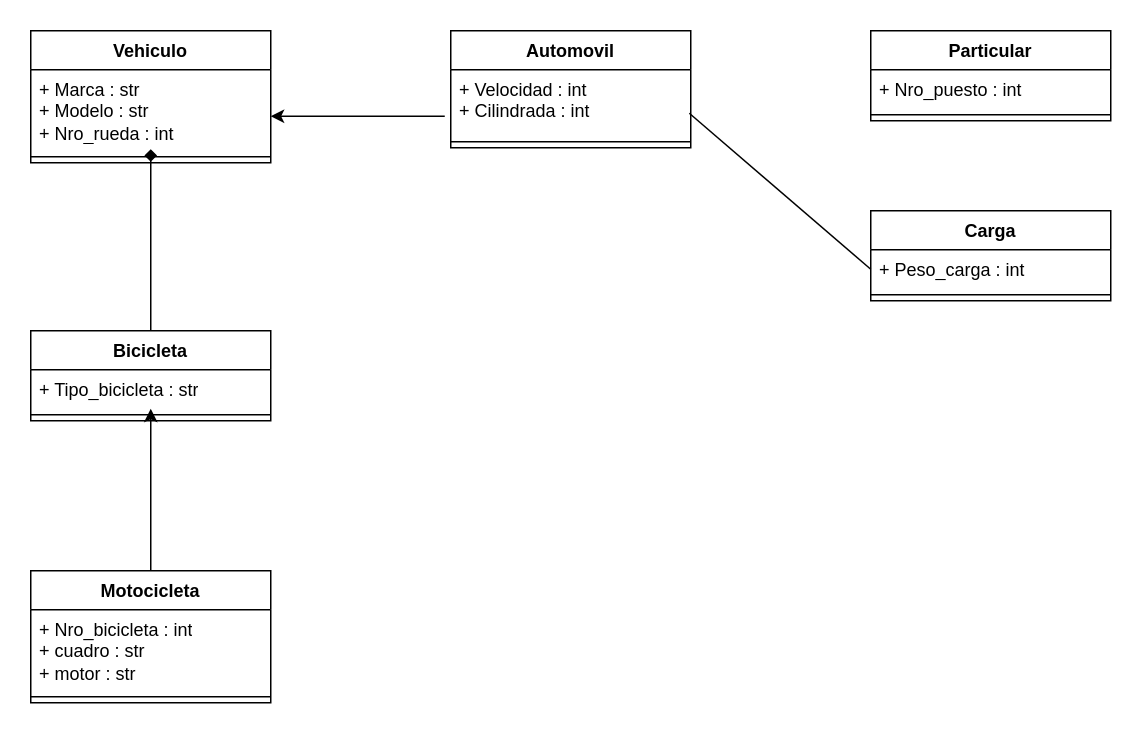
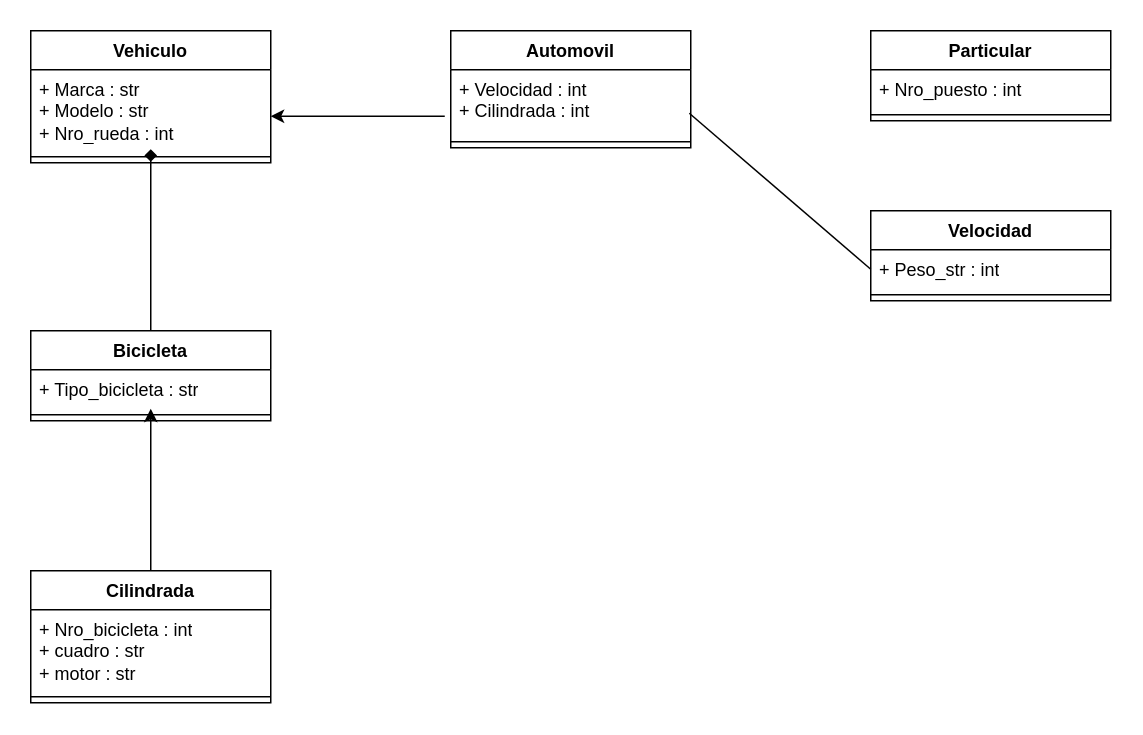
(991, 232) -> (991, 232)
(959, 271) -> (949, 271)
(151, 592) -> (151, 592)
